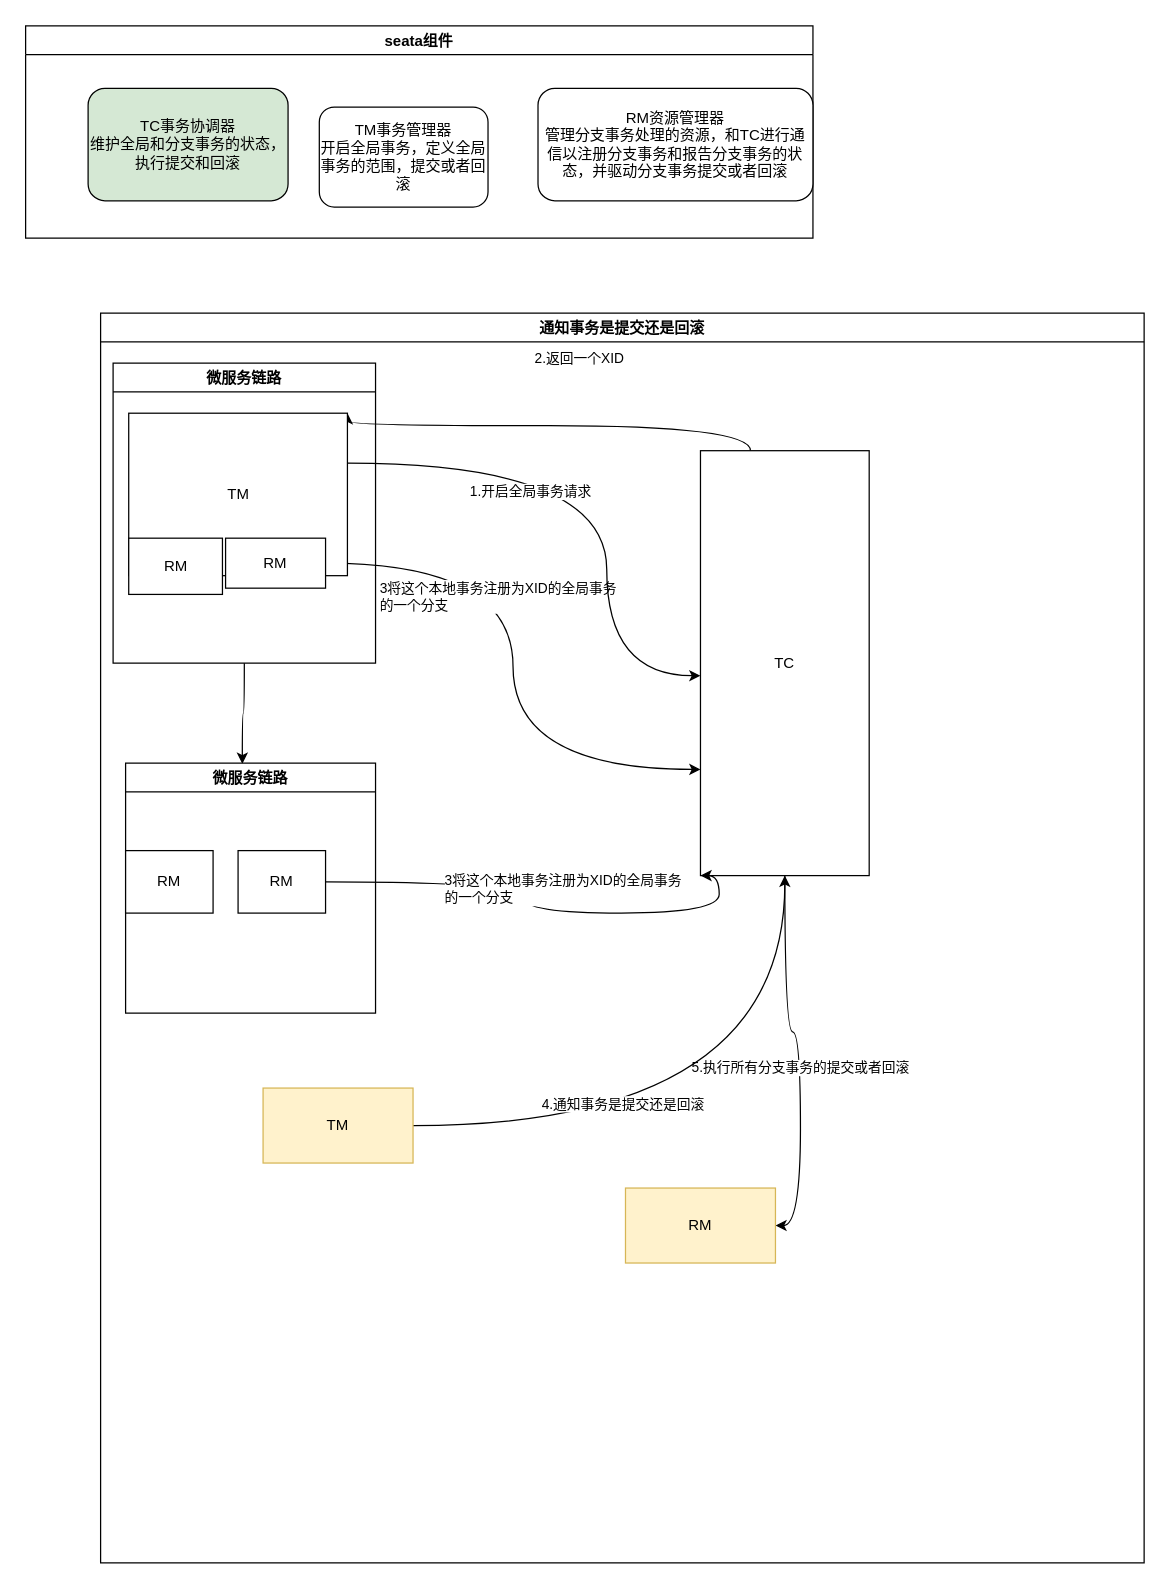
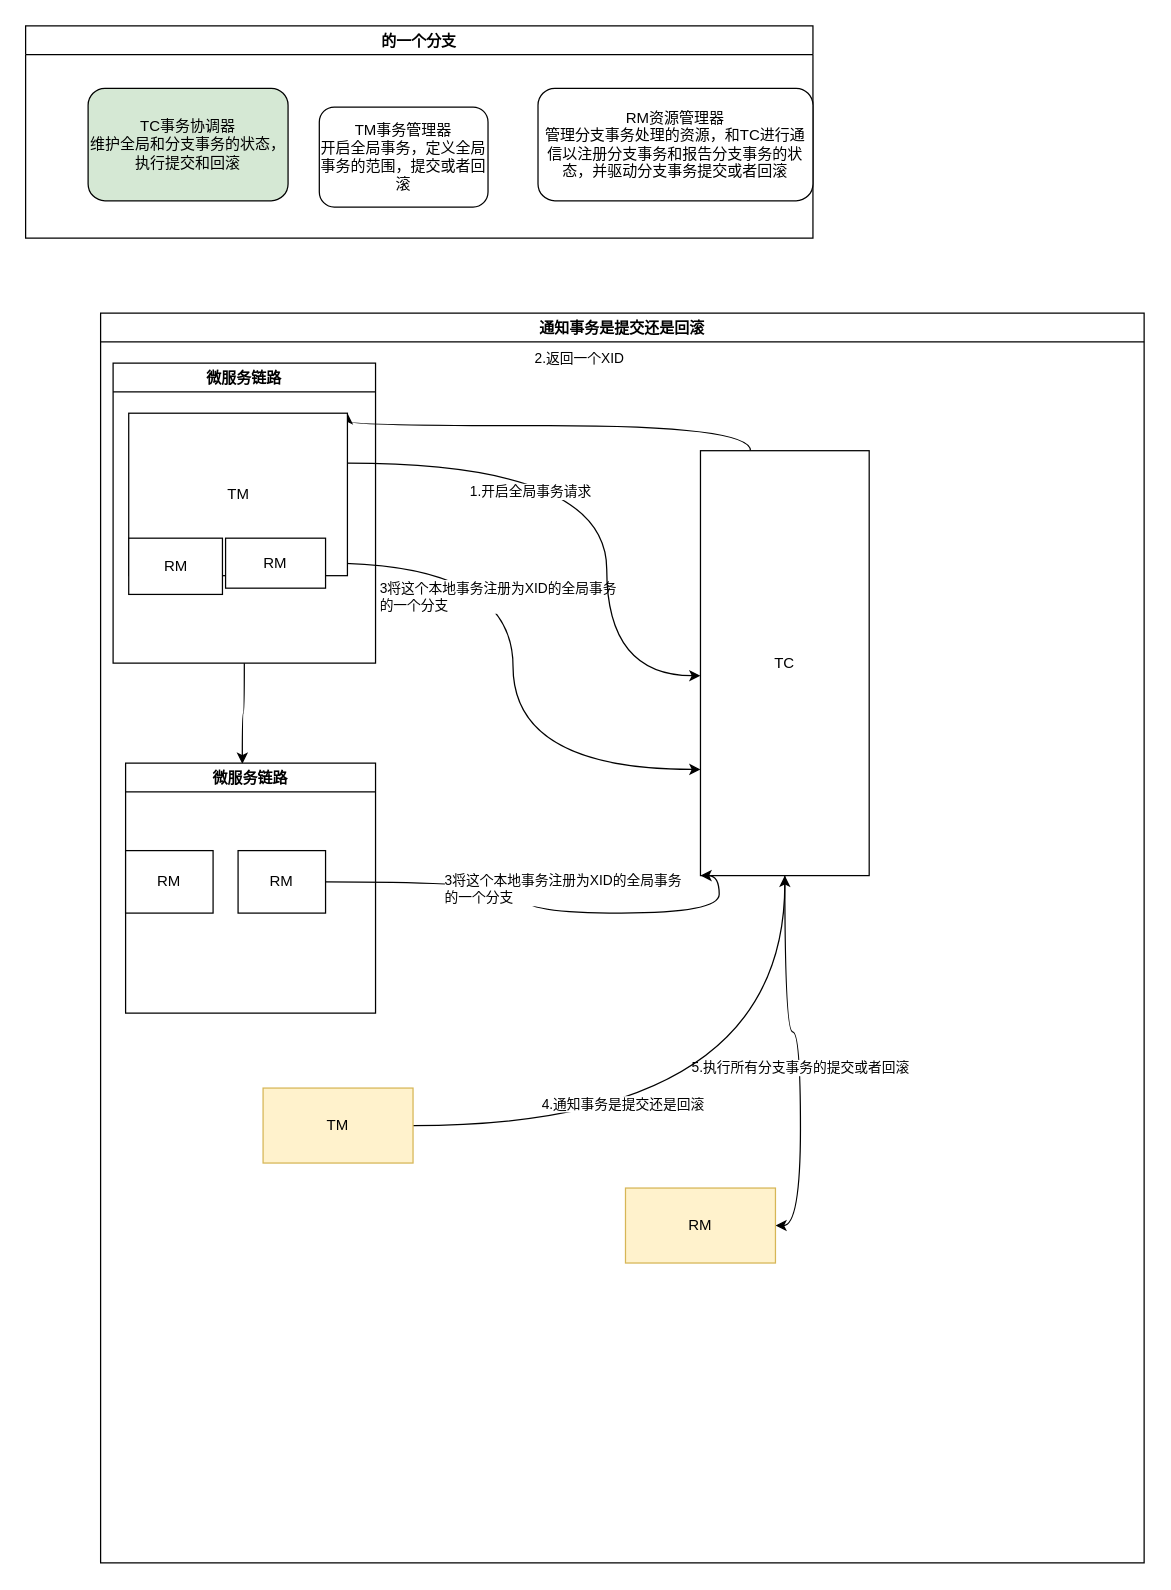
(419, 41) -> (419, 41)
